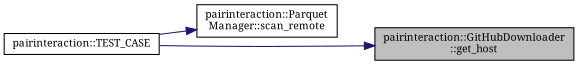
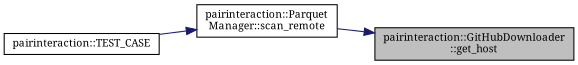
(262, 46) -> (351, 30)
